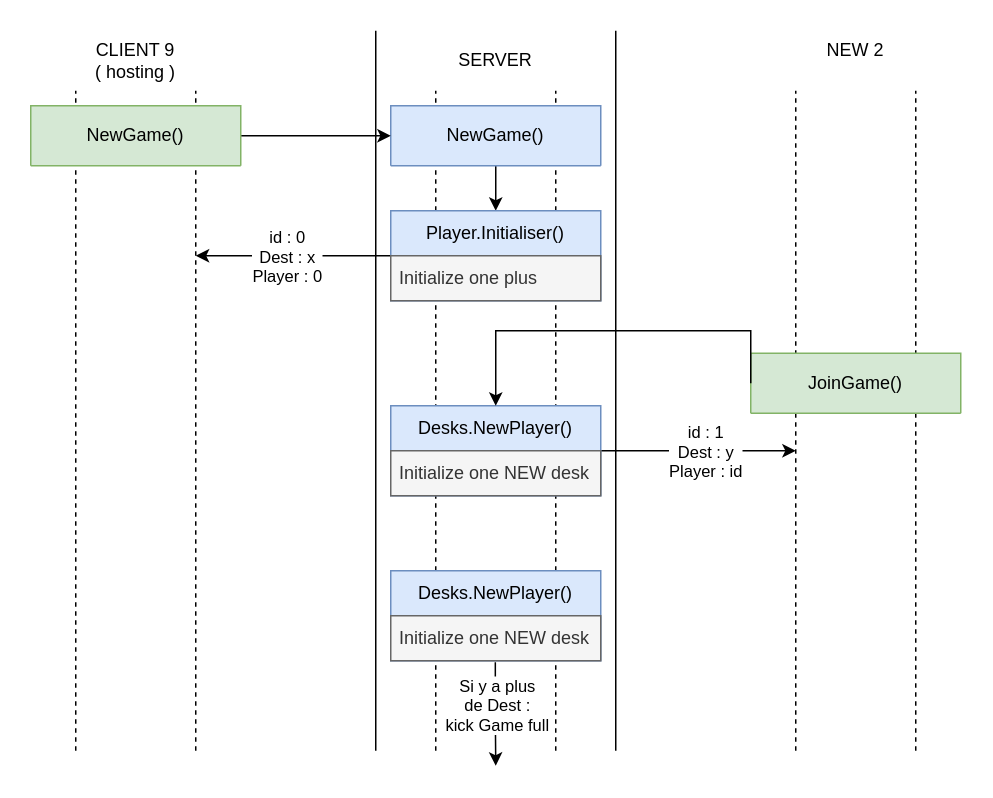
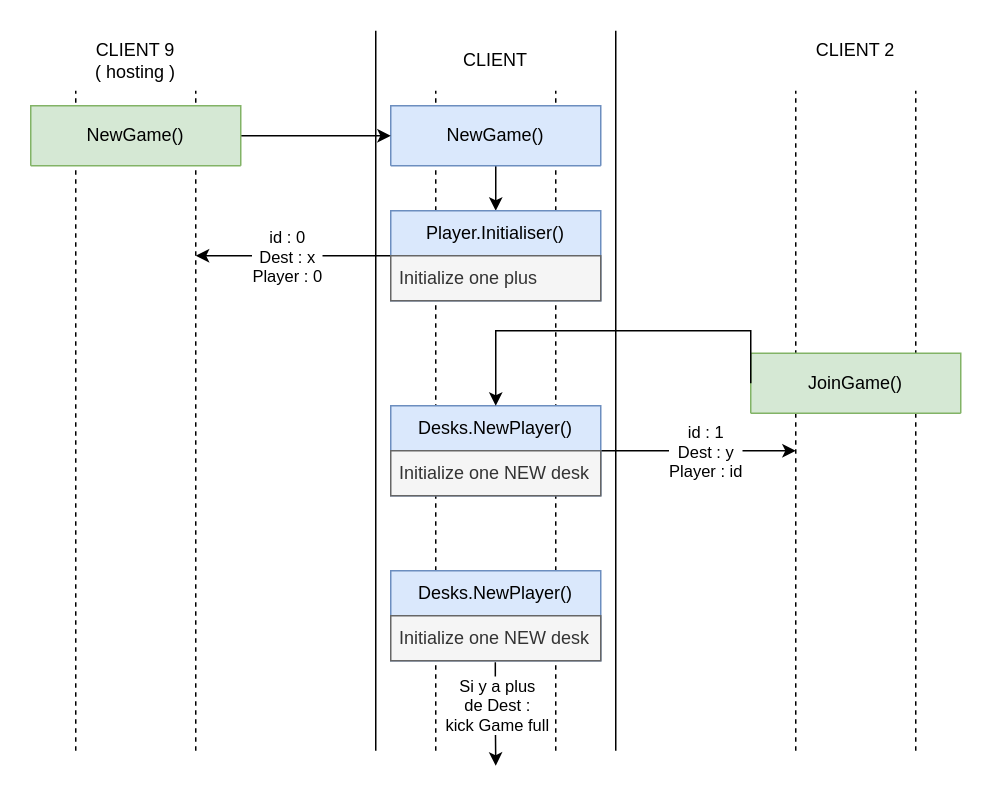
(496, 61) -> (496, 61)
(856, 61) -> (856, 61)
